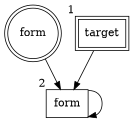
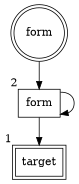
(86, 67) -> (39, 127)
